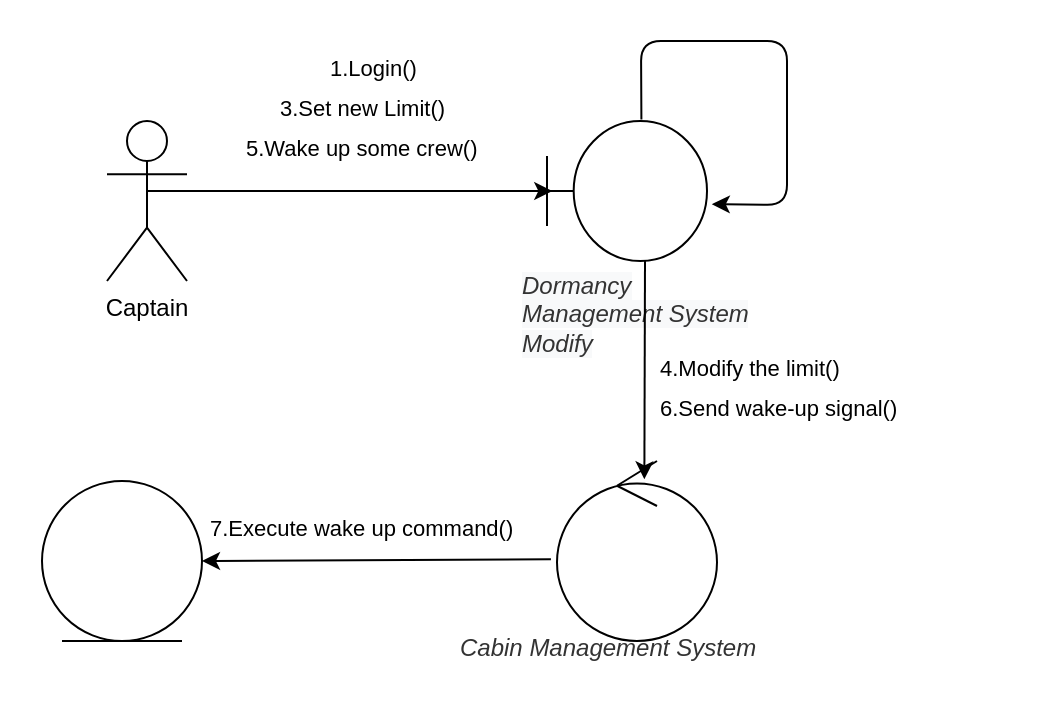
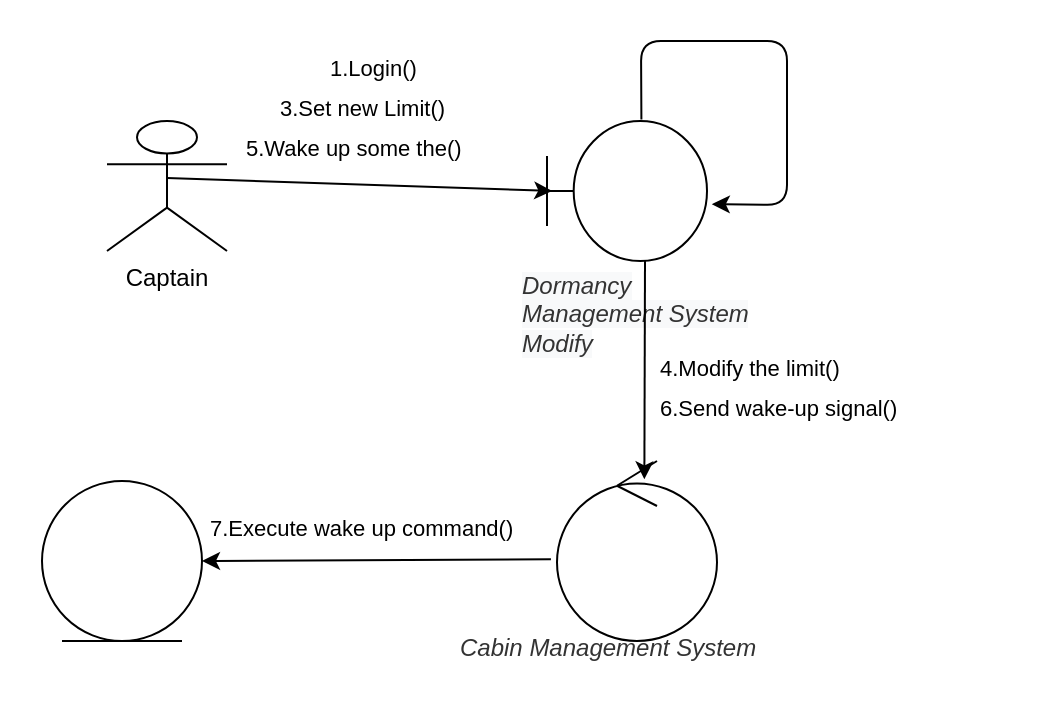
(376, 149) -> (369, 149)
(147, 201) -> (167, 186)
